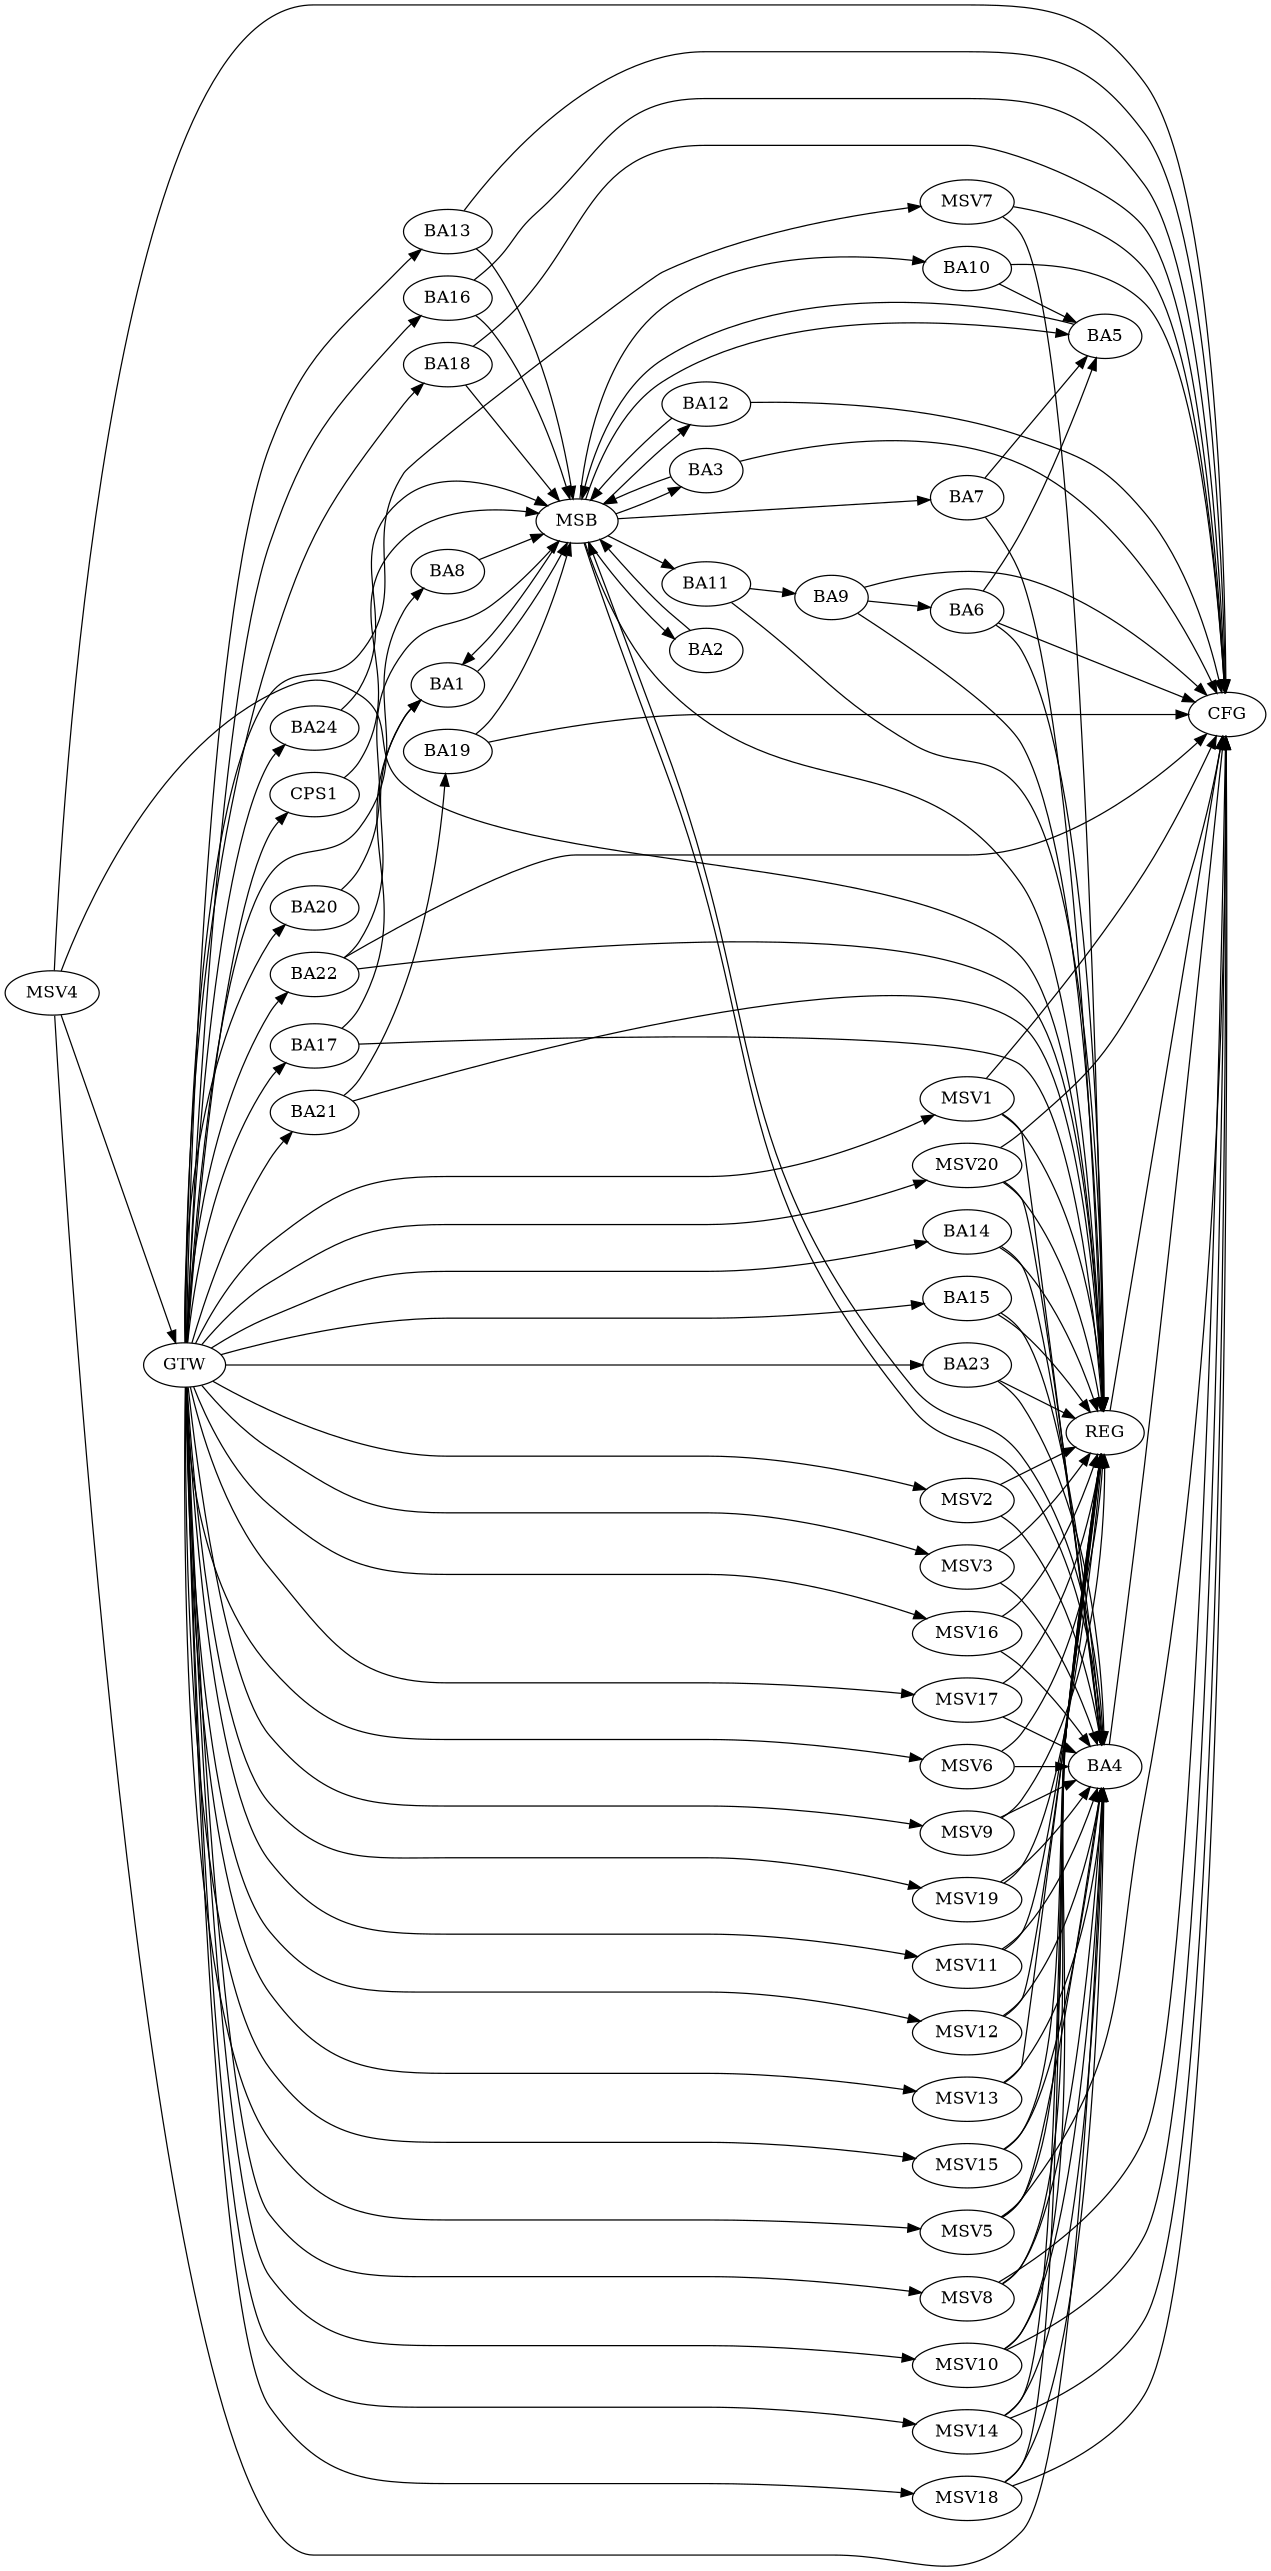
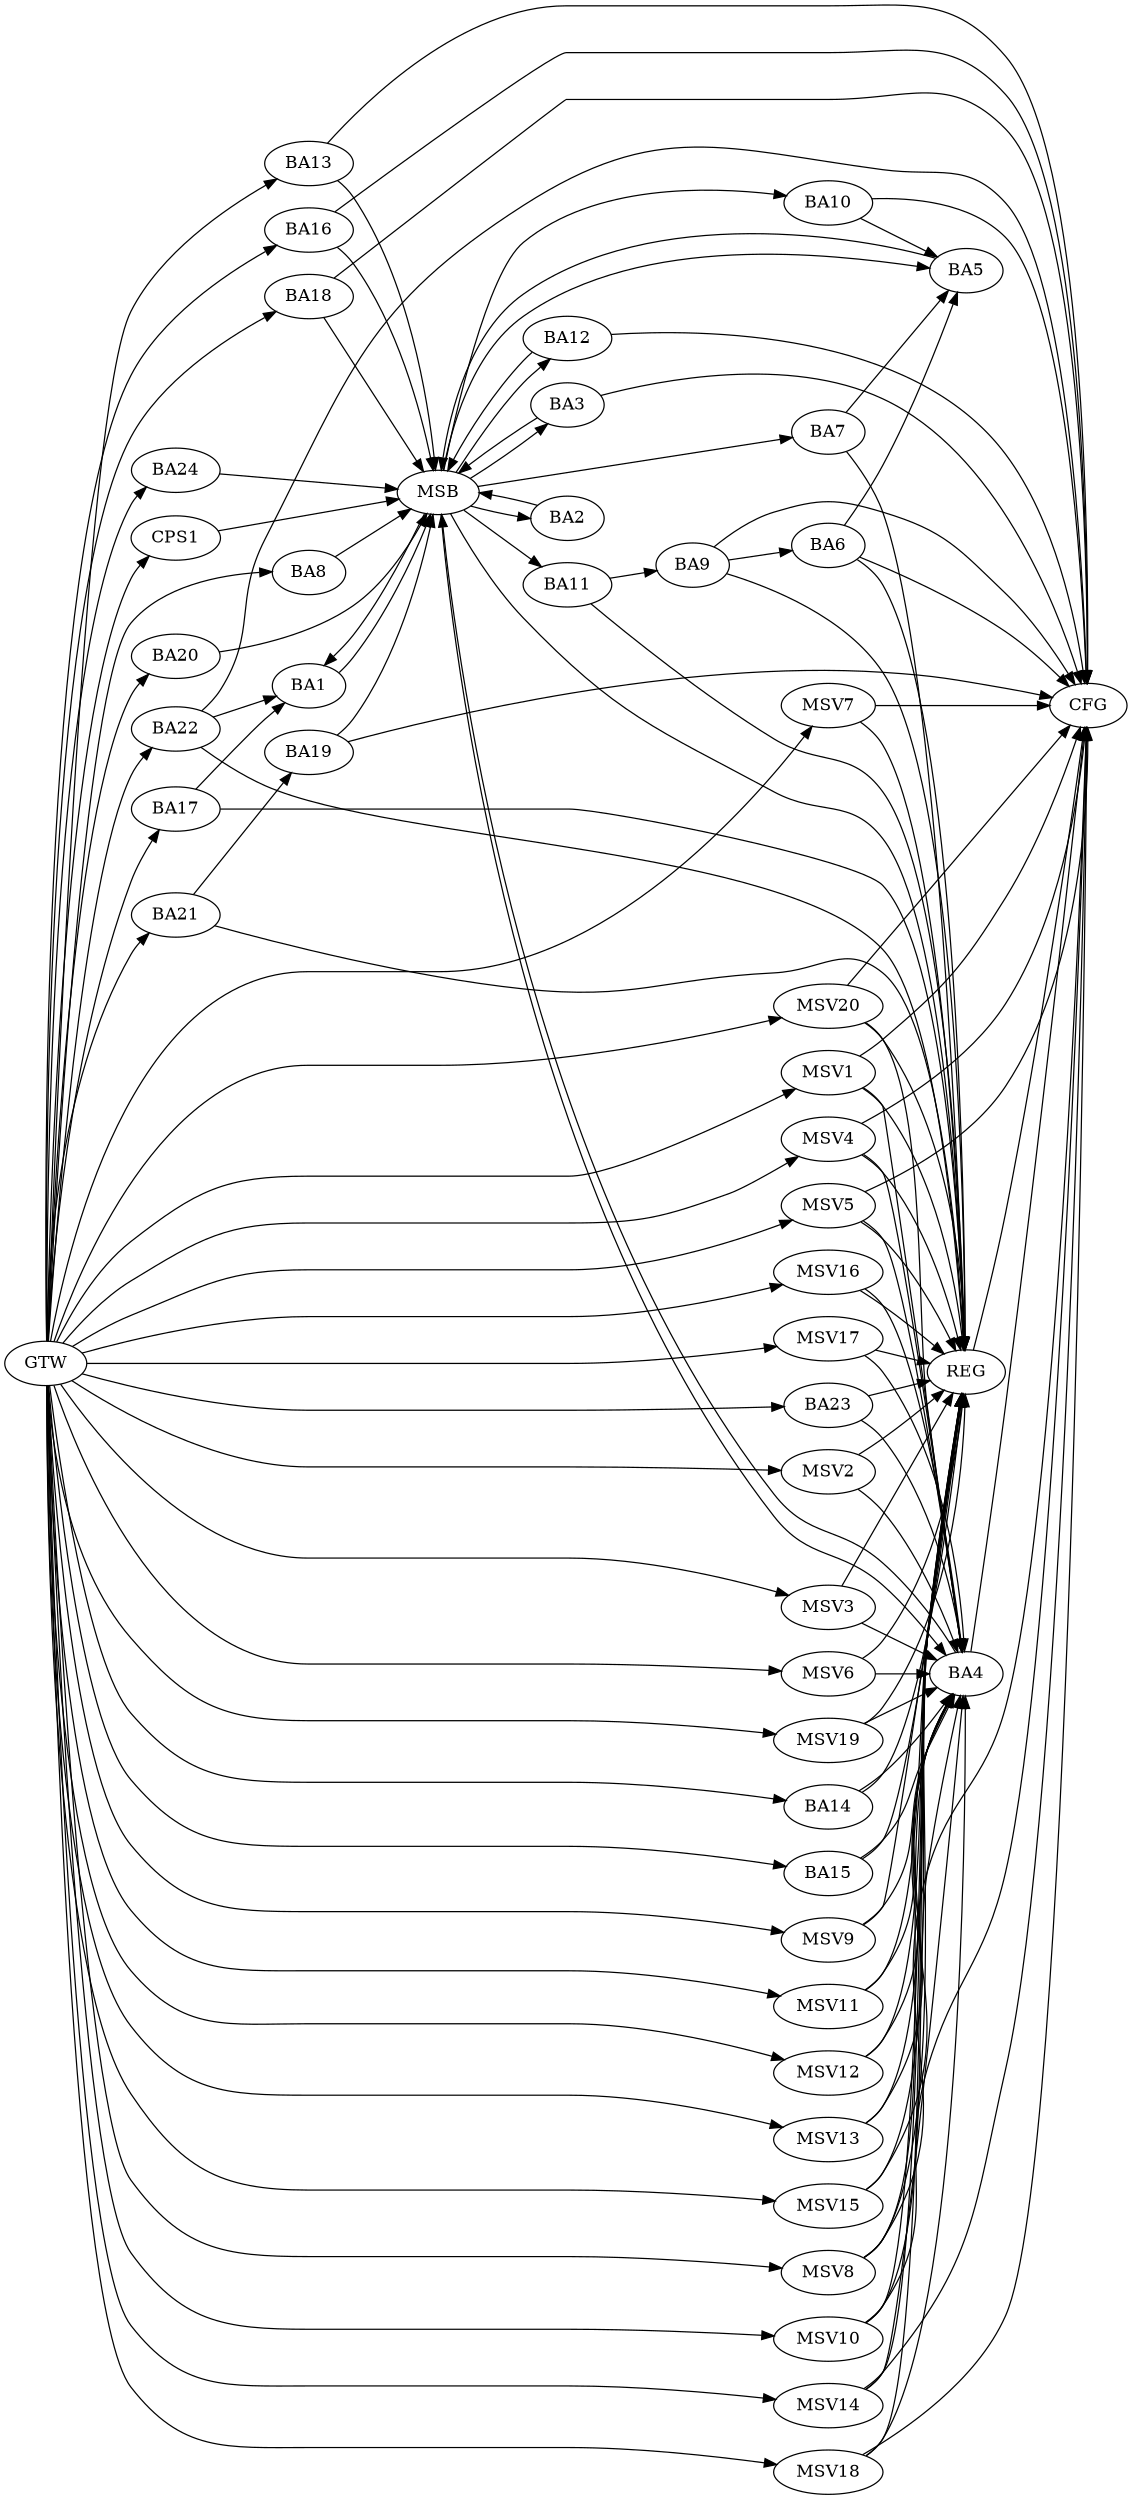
(116, 1173) -> (412, 1223)
